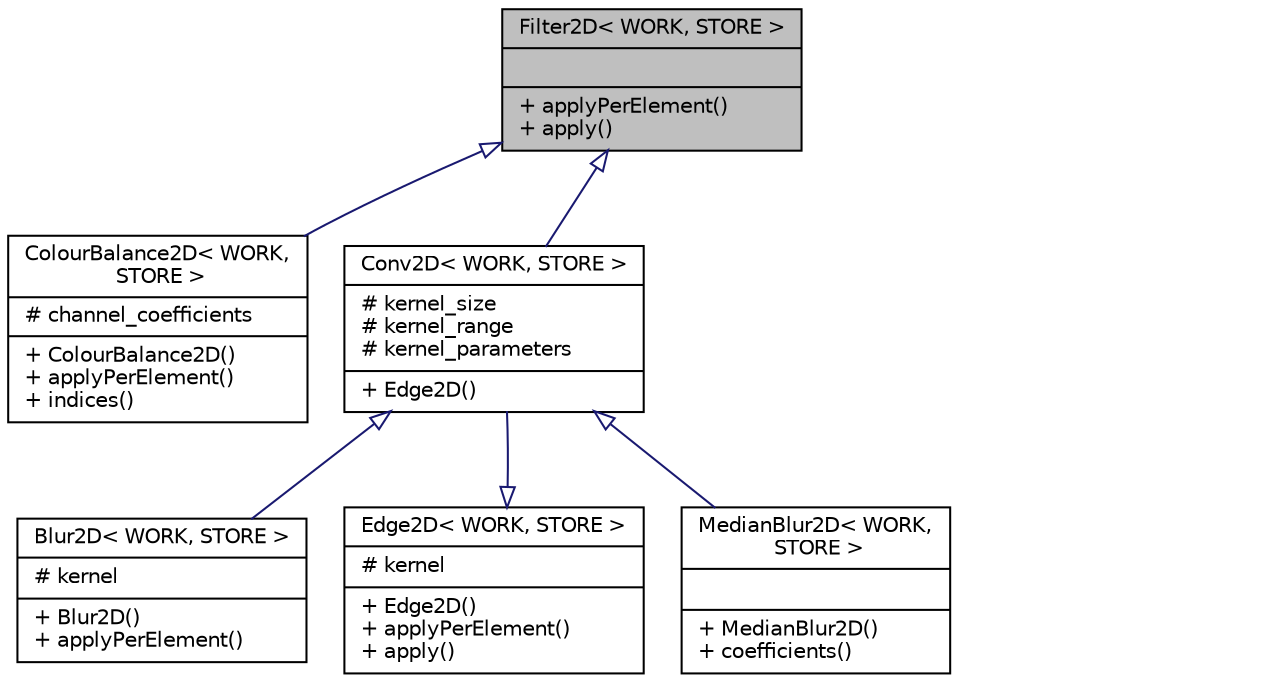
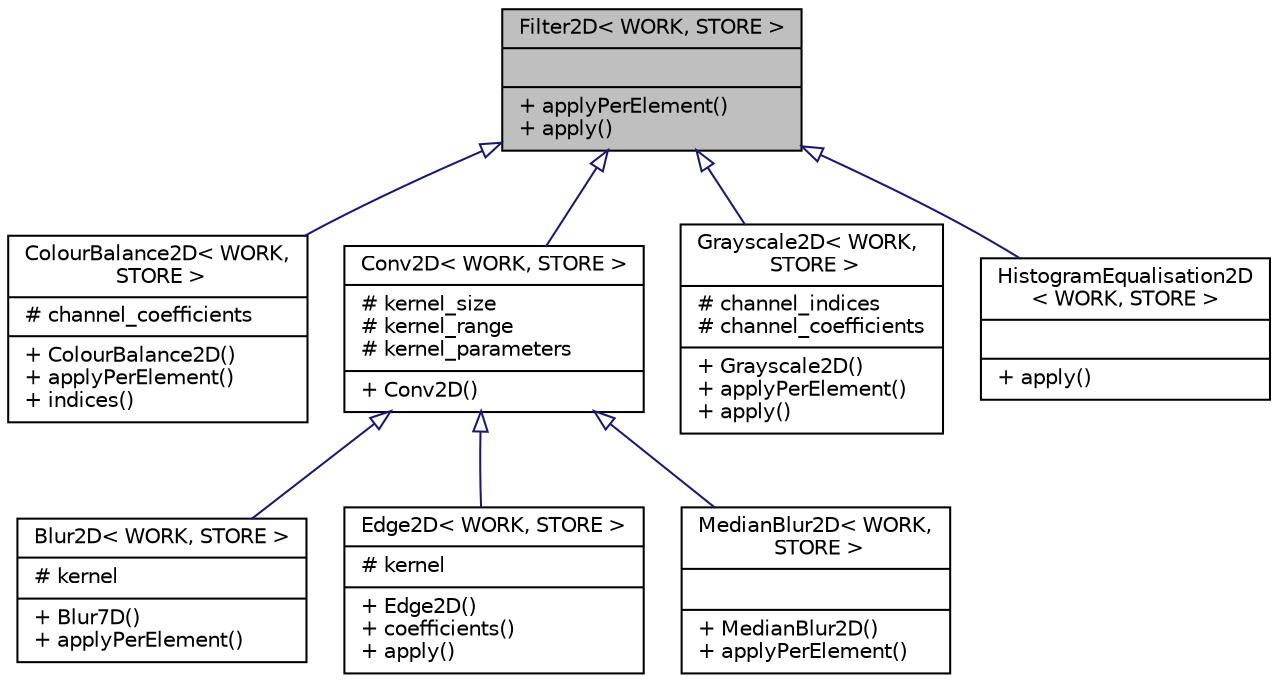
none -> (812, 329)
none -> (1125, 329)
(419, 391) -> (420, 391)
(508, 449) -> (480, 470)
(87, 618) -> (87, 618)
(466, 629) -> (439, 629)
(776, 652) -> (804, 652)
